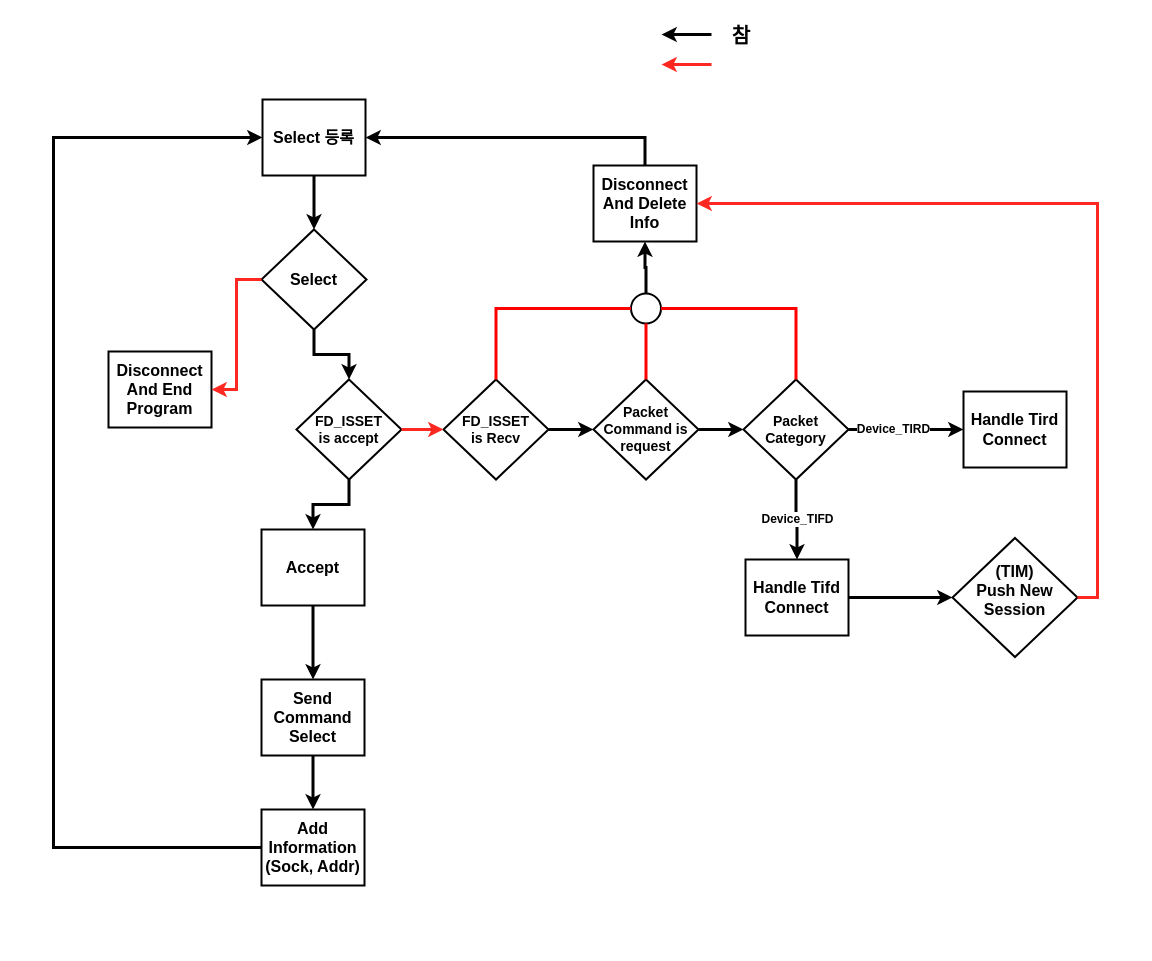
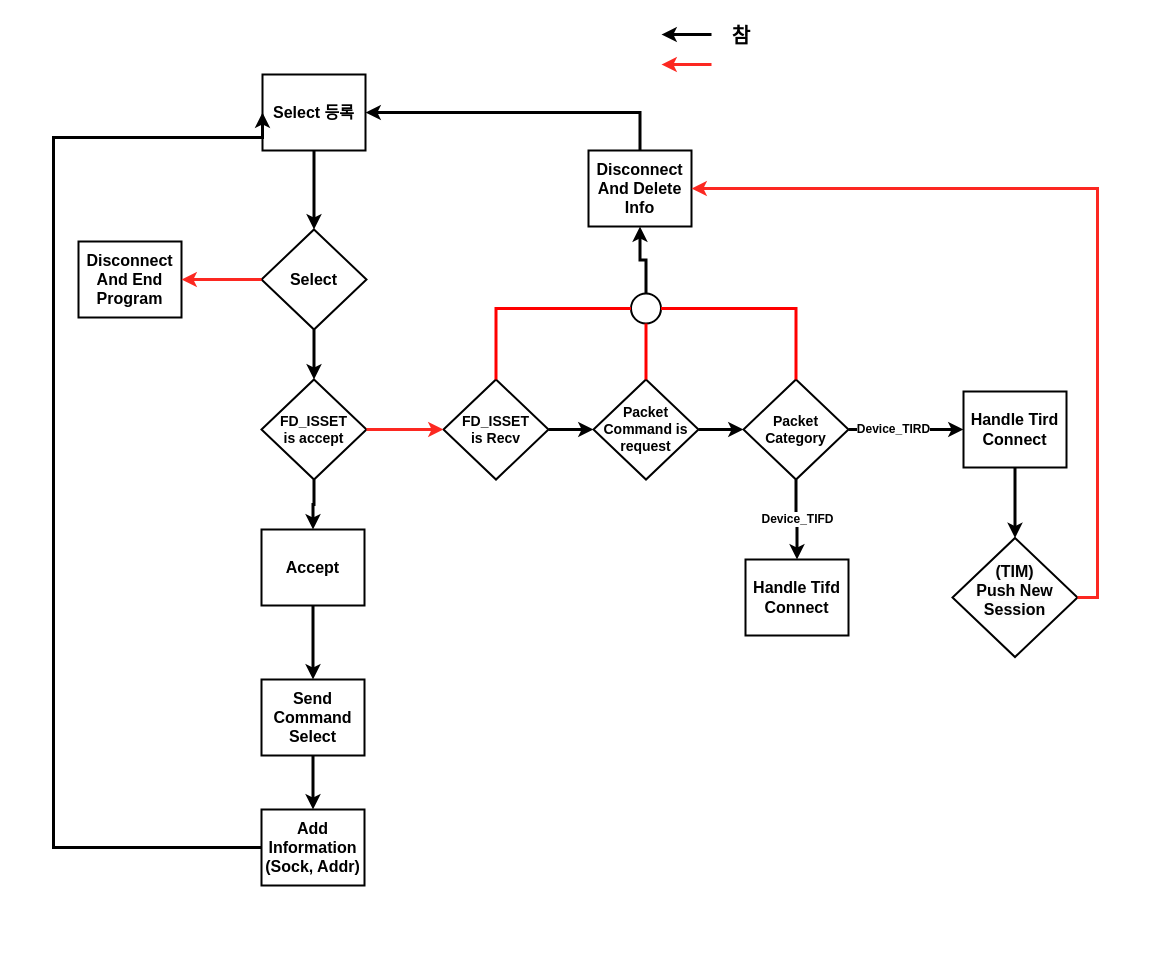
(314, 138) -> (314, 113)
(645, 204) -> (640, 189)
(160, 390) -> (130, 280)
(349, 430) -> (314, 430)
none -> (1015, 498)
(895, 598) -> none
